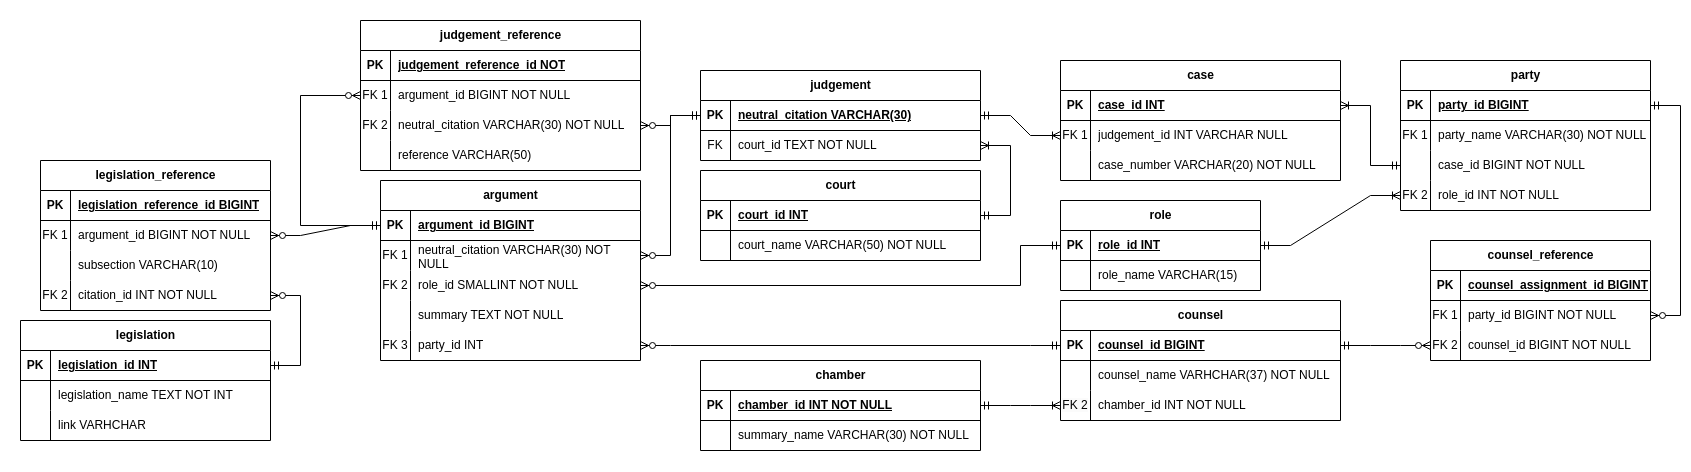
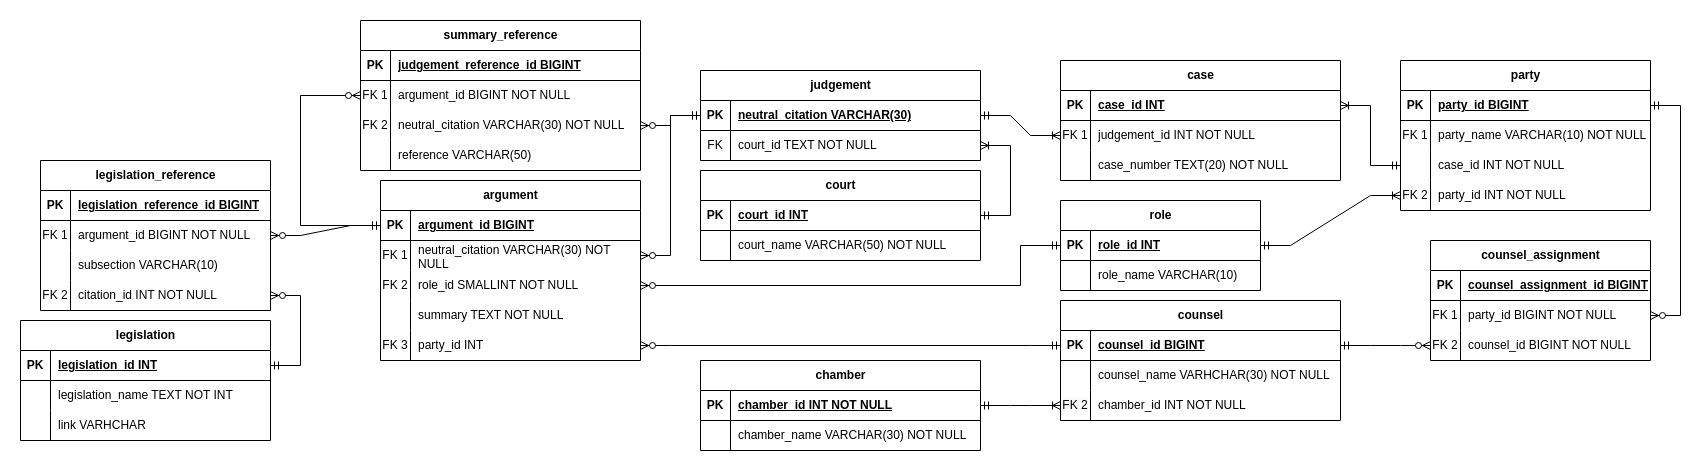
(501, 36) -> (501, 36)
(483, 66) -> (493, 66)
(1190, 136) -> (1176, 136)
(1538, 136) -> (1538, 136)
(1201, 166) -> (1191, 166)
(1510, 166) -> (1499, 166)
(1498, 196) -> (1503, 196)
(1541, 256) -> (1541, 256)
(1166, 276) -> (1166, 276)
(1207, 376) -> (1207, 376)
(845, 436) -> (845, 436)
